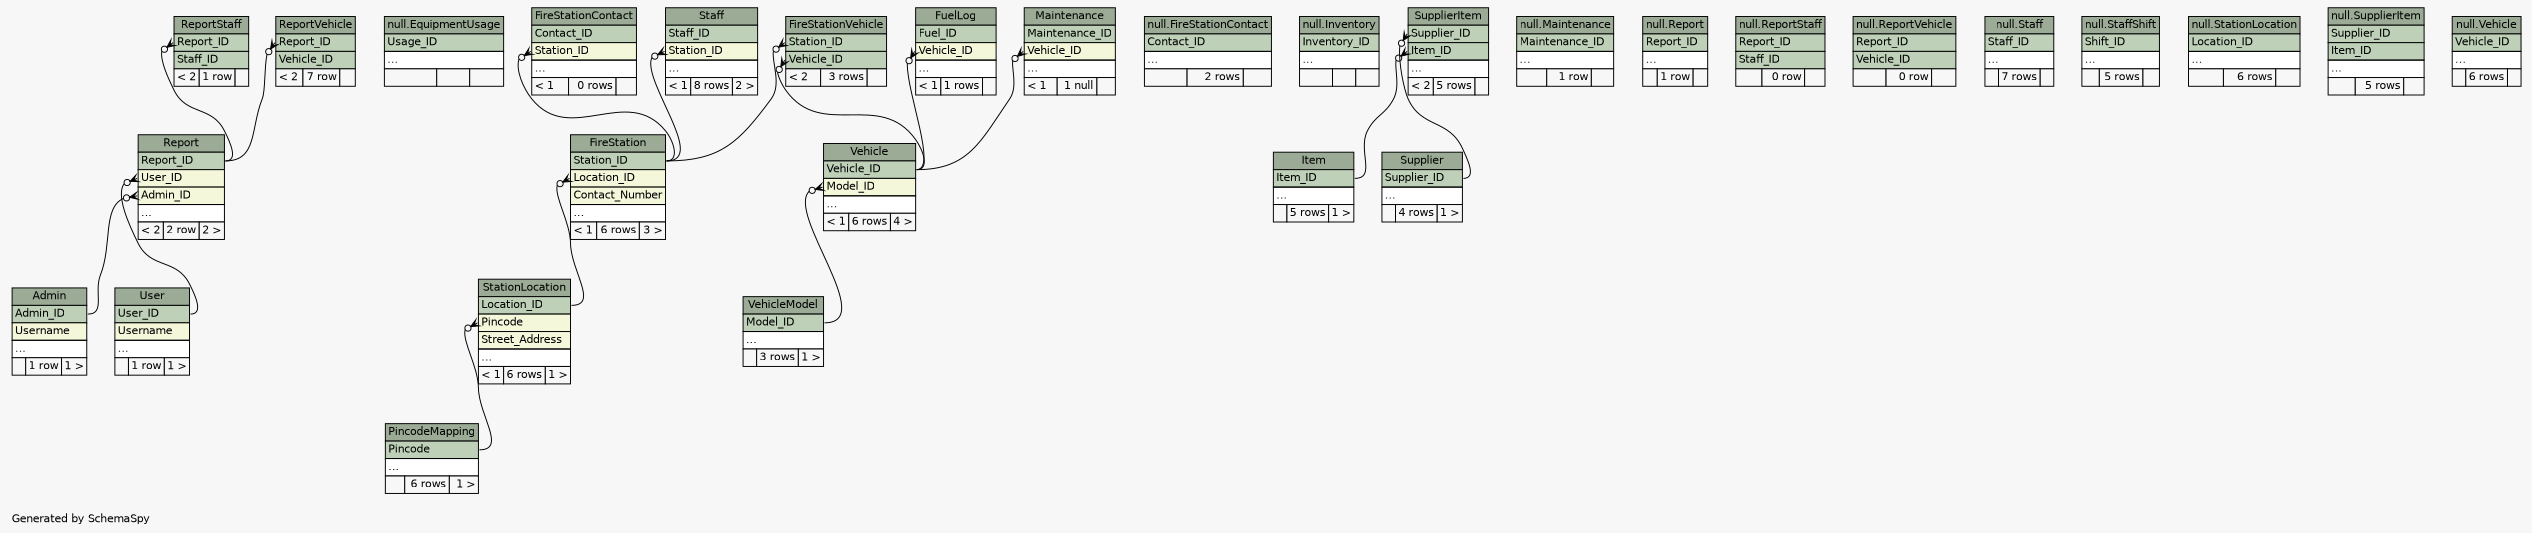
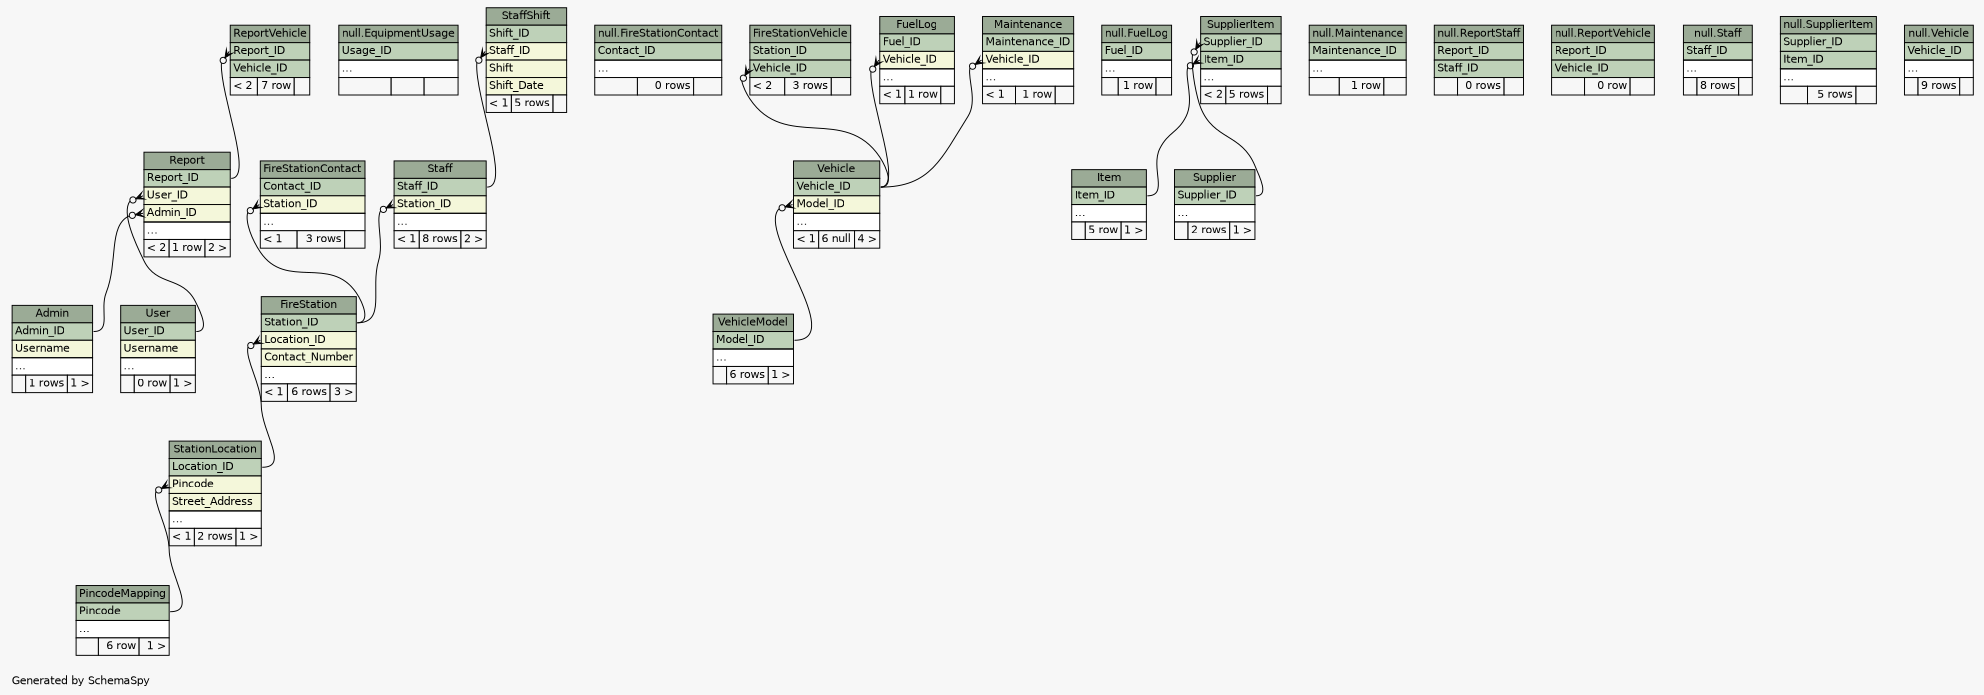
(211, 51) -> none
(1339, 51) -> none
(1675, 51) -> none
(2121, 51) -> none
(2244, 51) -> none
none -> (526, 60)
none -> (1137, 60)
(1222, 77) -> (673, 86)
(1787, 77) -> (1483, 86)
(2019, 77) -> (1718, 86)
(2487, 77) -> (1939, 86)
(595, 86) -> (324, 239)
(962, 86) -> (923, 95)
(1079, 86) -> (1037, 95)
(746, 130) -> none
(1308, 213) -> (1103, 230)
(1416, 213) -> (1209, 230)
(870, 222) -> (837, 239)
(181, 230) -> (187, 248)
(777, 357) -> (747, 375)
(44, 366) -> (47, 383)
(146, 366) -> (152, 383)
(524, 375) -> (215, 537)
(428, 484) -> (121, 646)
